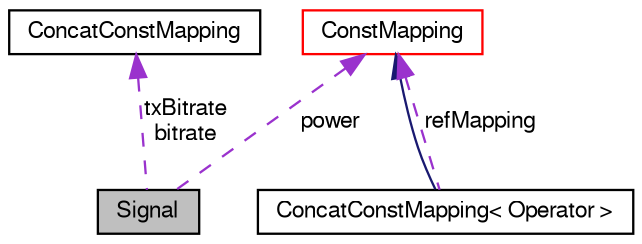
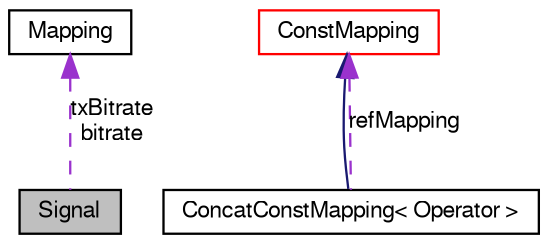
(135, 32) -> (70, 32)
(261, 129) -> none
